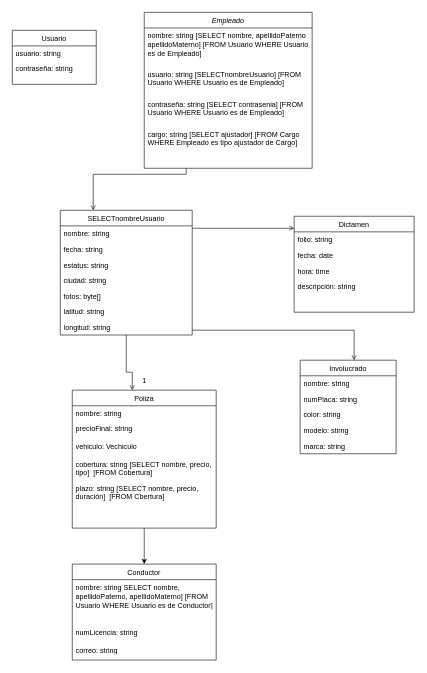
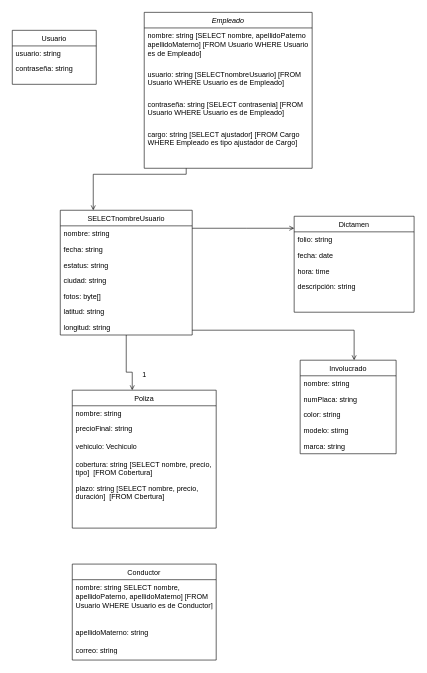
(144, 381) -> (144, 375)
(144, 558) -> none
(109, 632) -> (116, 632)
